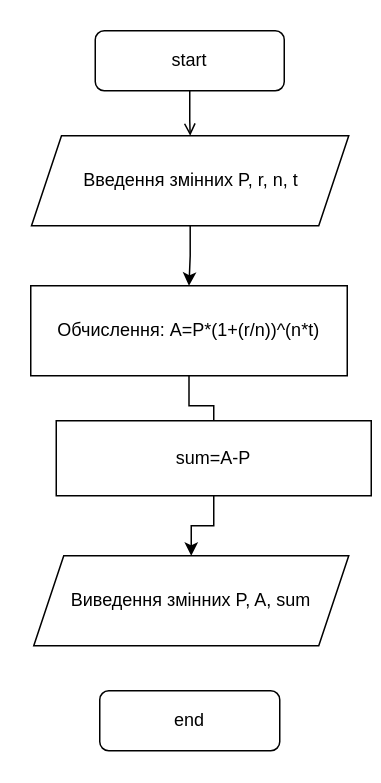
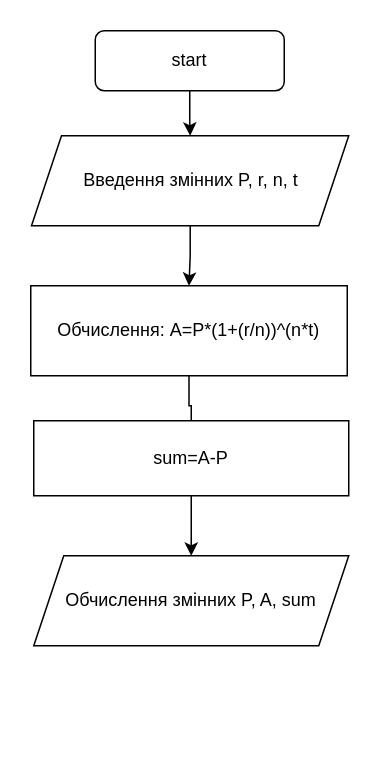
(190, 126) -> (190, 124)
(214, 458) -> (191, 458)
(191, 601) -> (191, 601)
(190, 721) -> none
